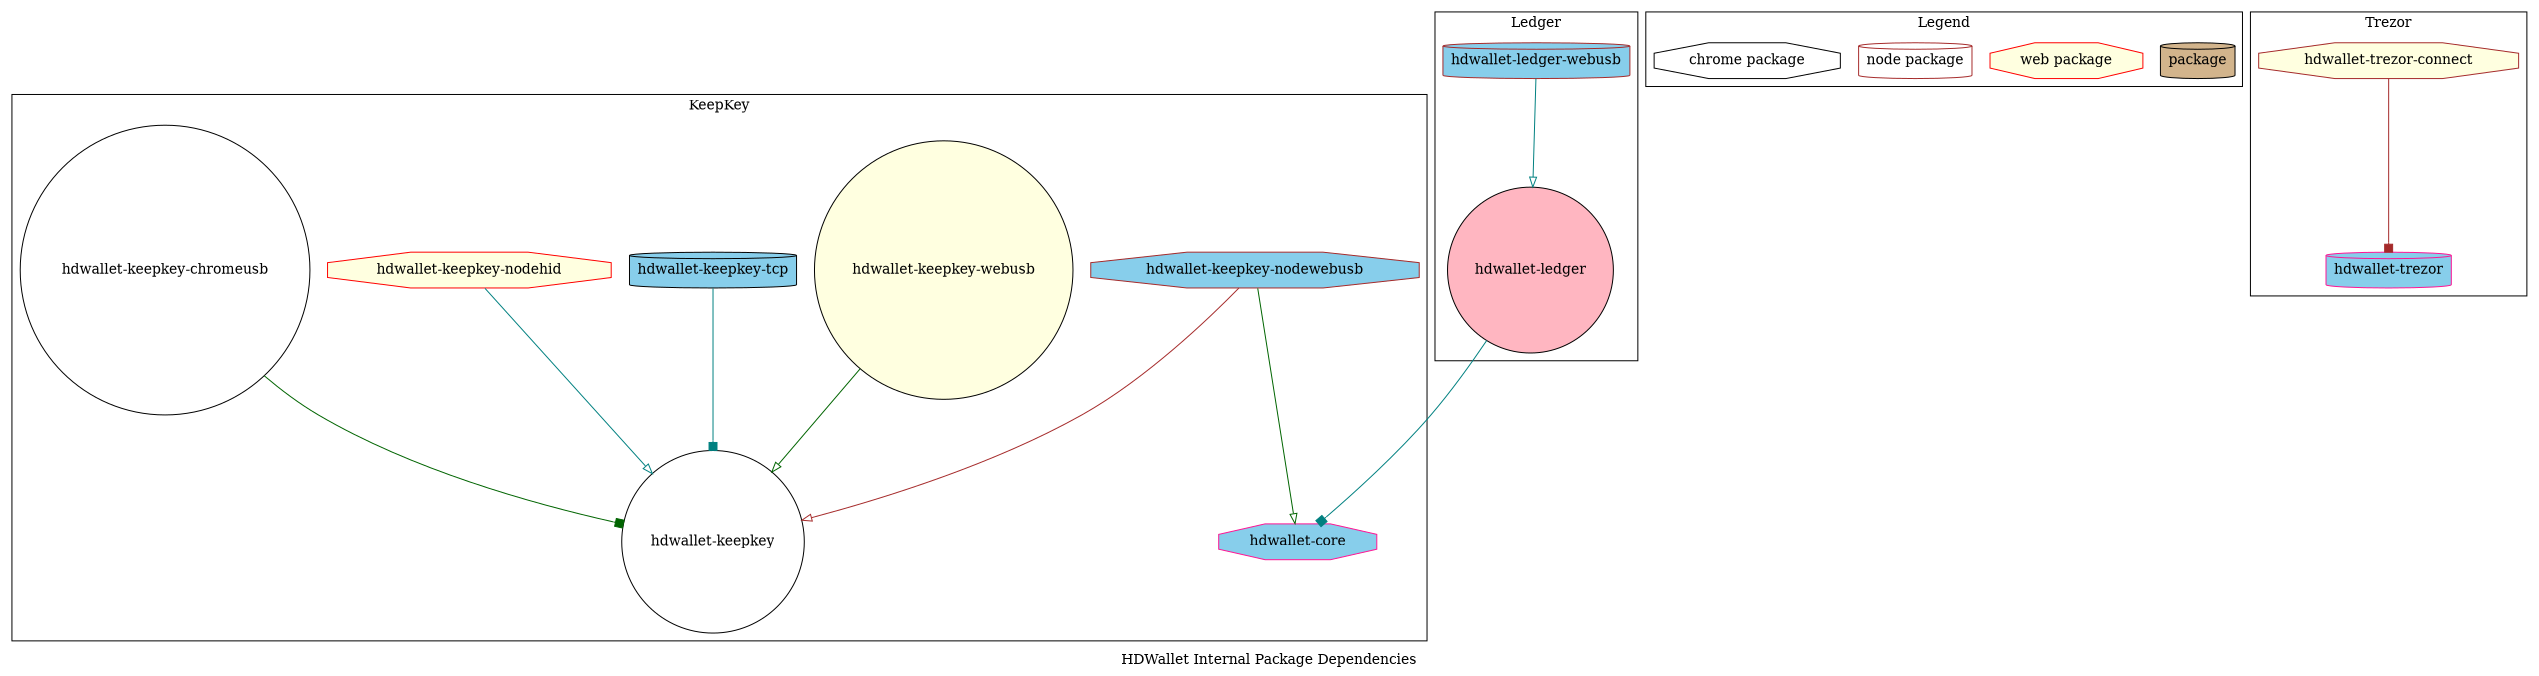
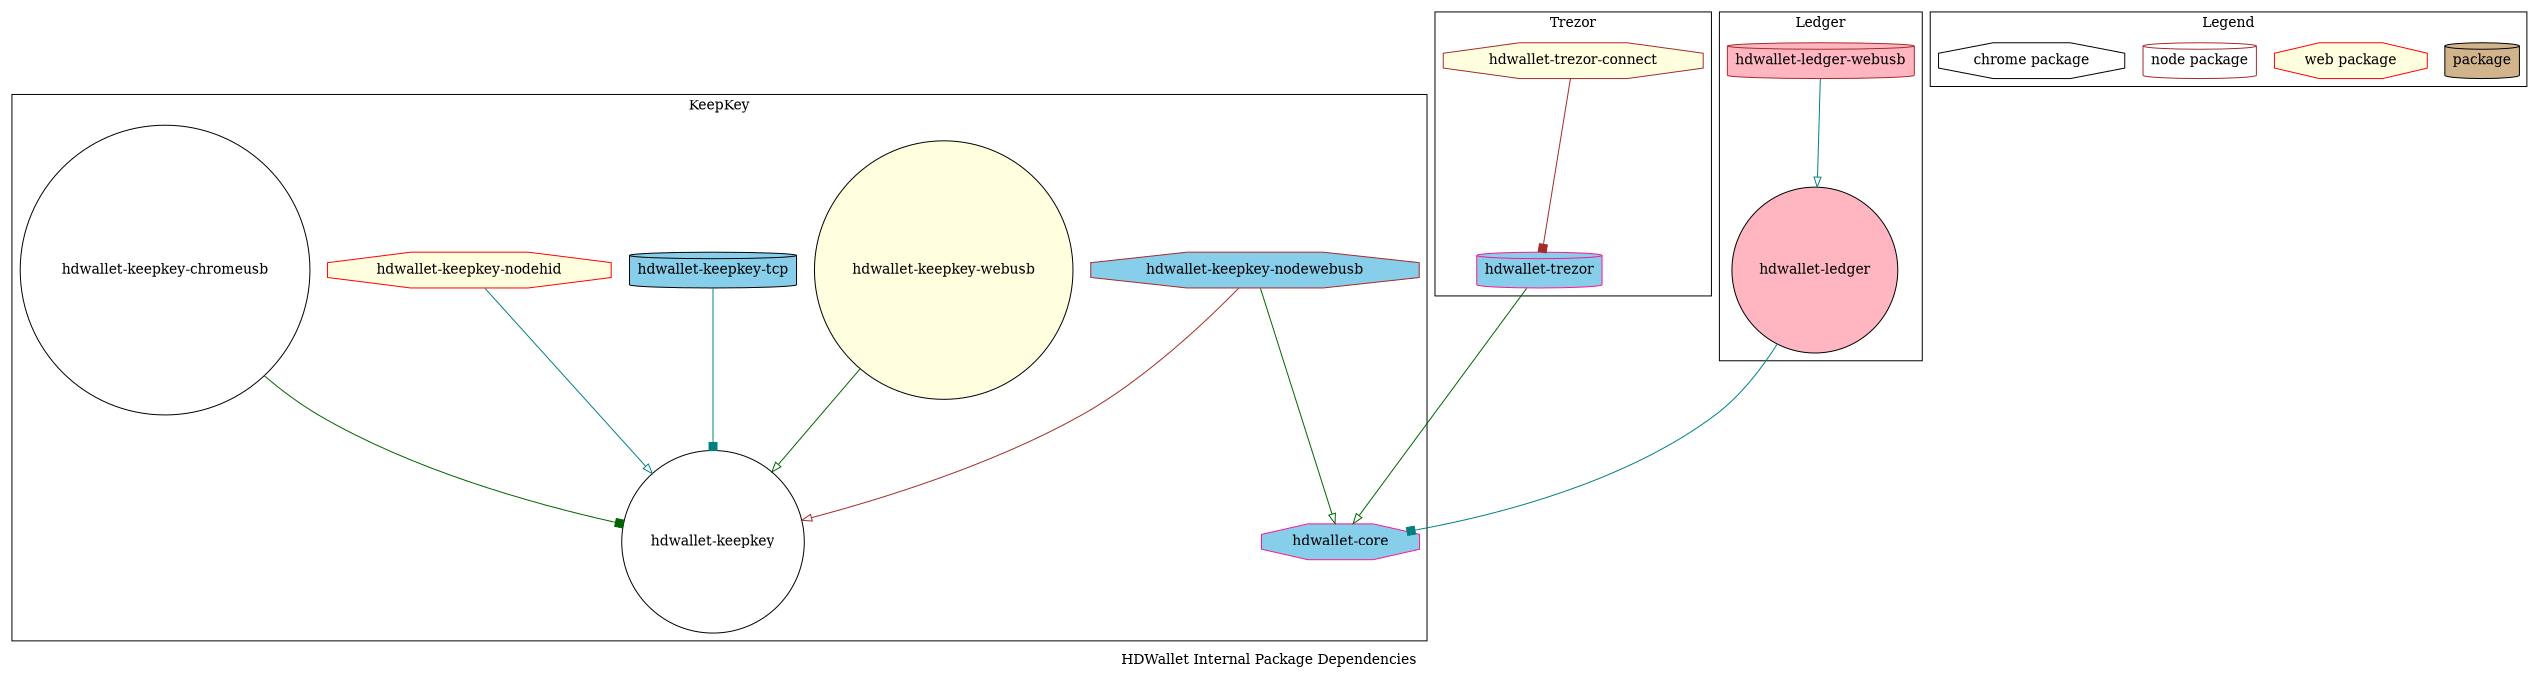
(1536, 61) -> (1821, 61)
none -> (1443, 402)
